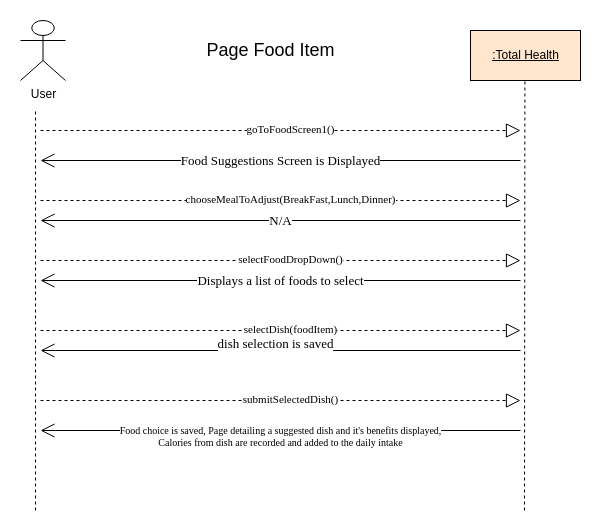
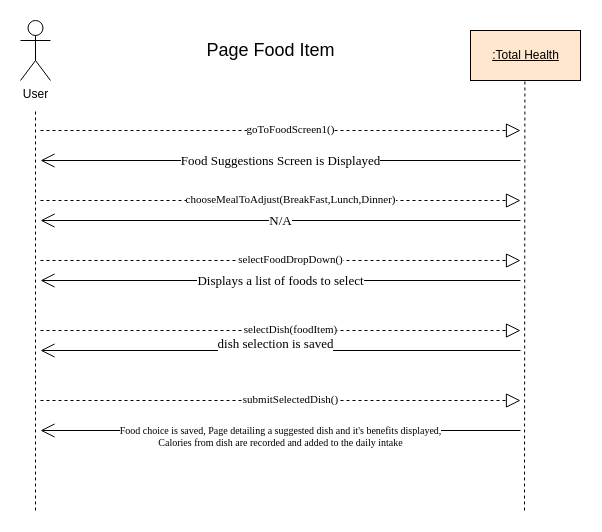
(43, 51) -> (36, 51)
